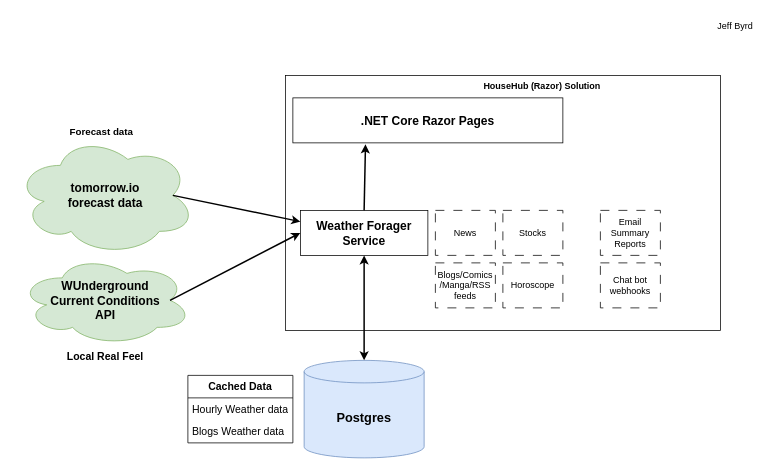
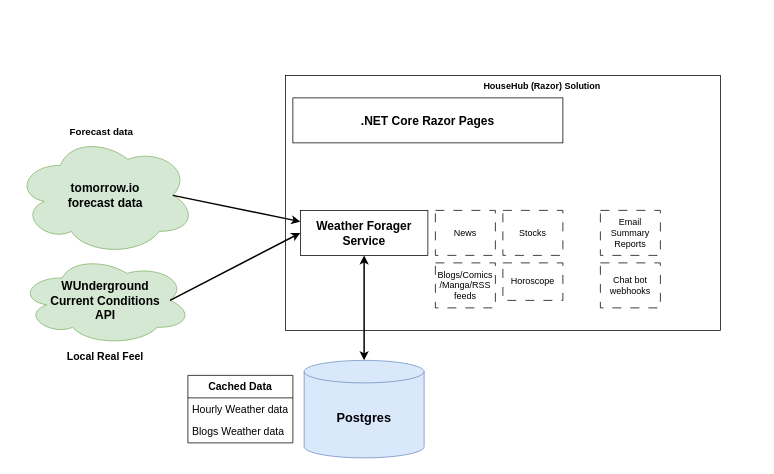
(735, 27) -> none
(365, 181) -> none
(533, 285) -> (533, 282)
